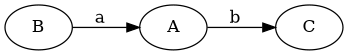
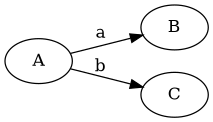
(100, 27) -> (101, 46)
